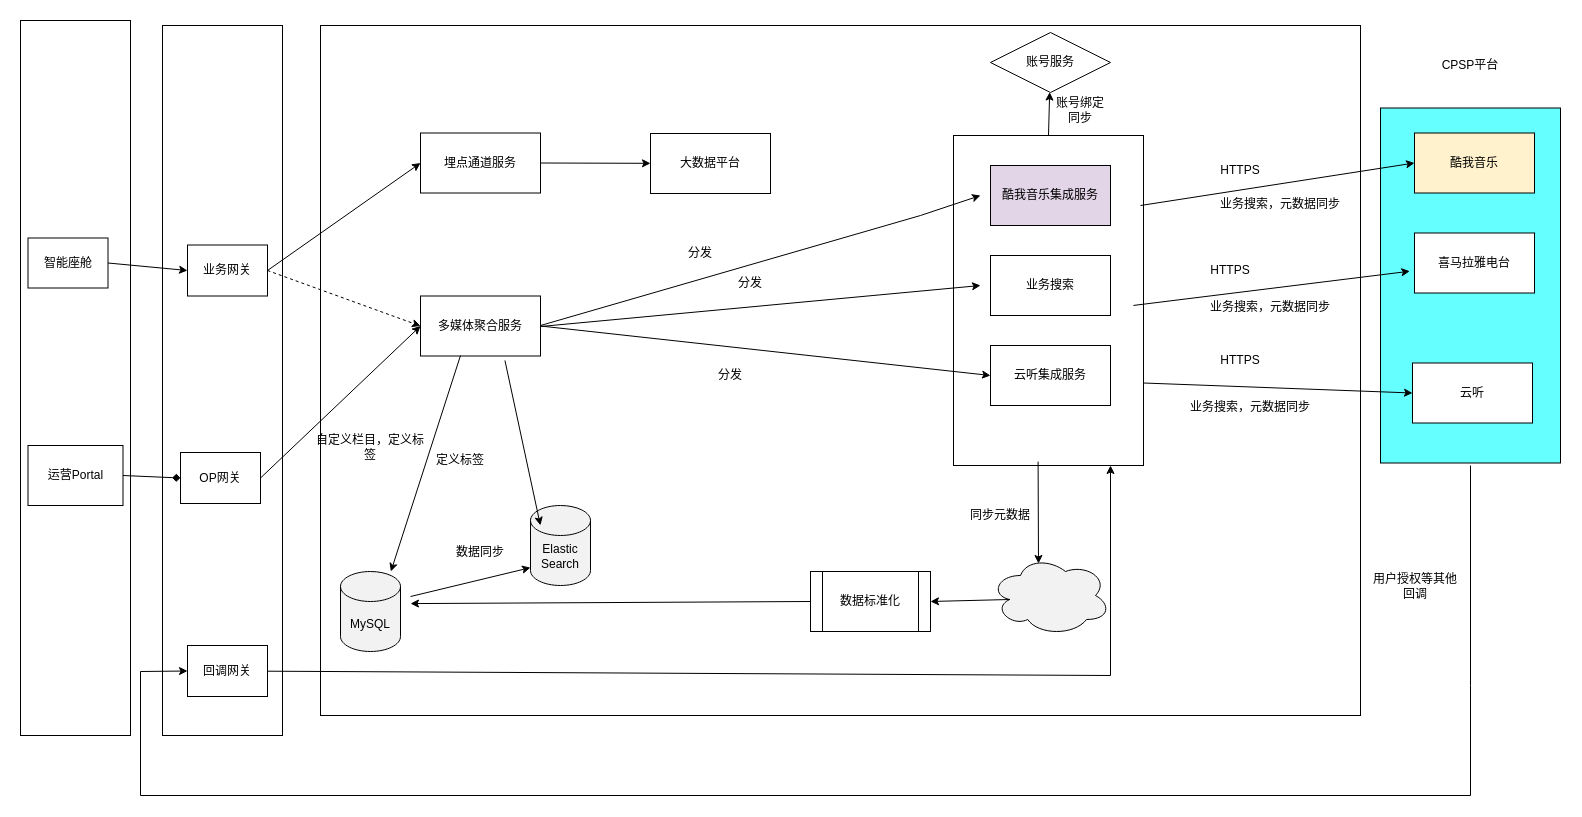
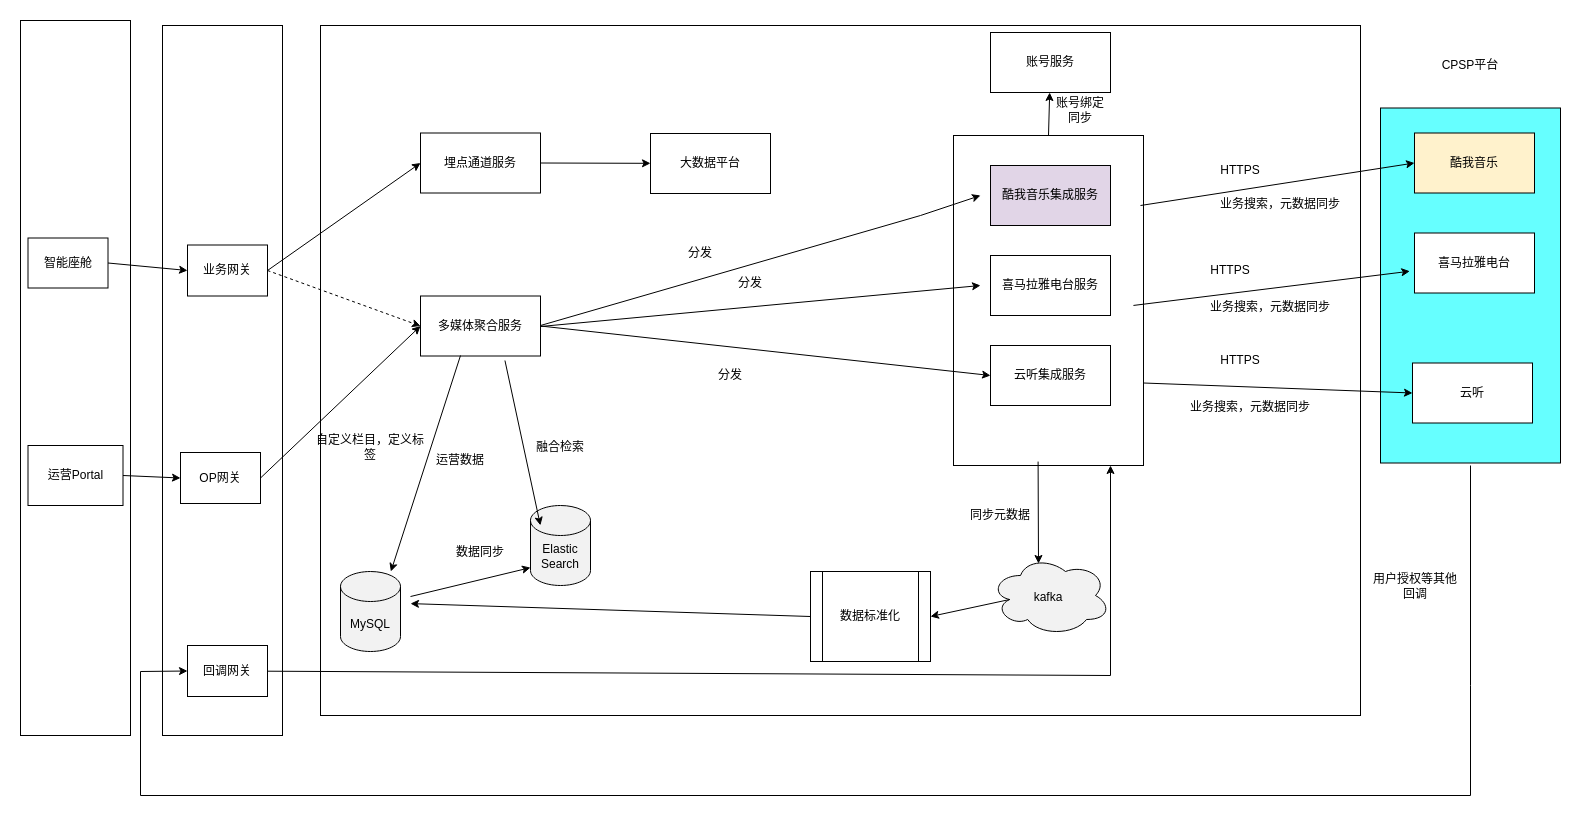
(1051, 63) -> (1051, 63)
(1051, 286) -> (1051, 286)
none -> (561, 448)
(461, 461) -> (461, 461)
(171, 478) -> (172, 478)
none -> (1049, 597)
(871, 602) -> (871, 617)
